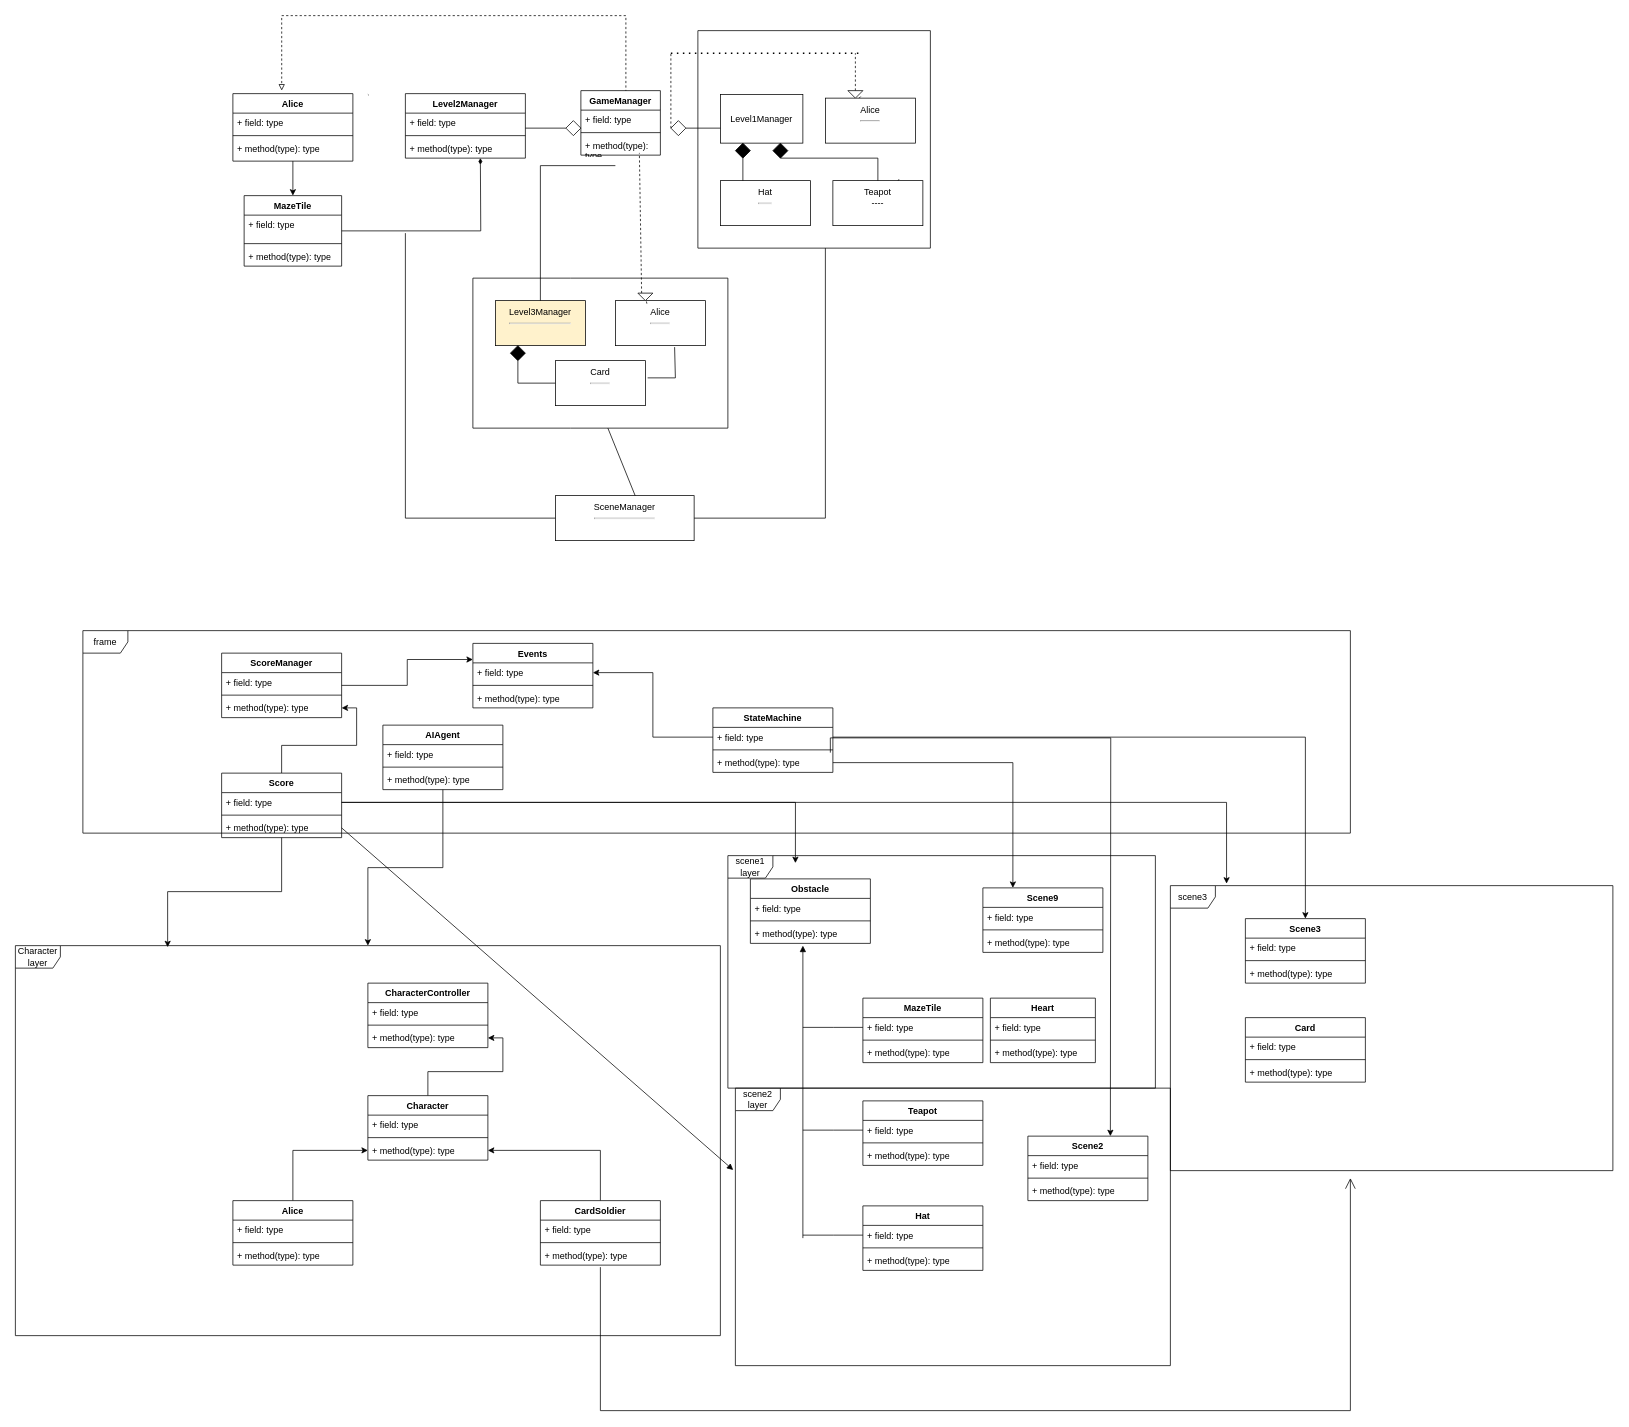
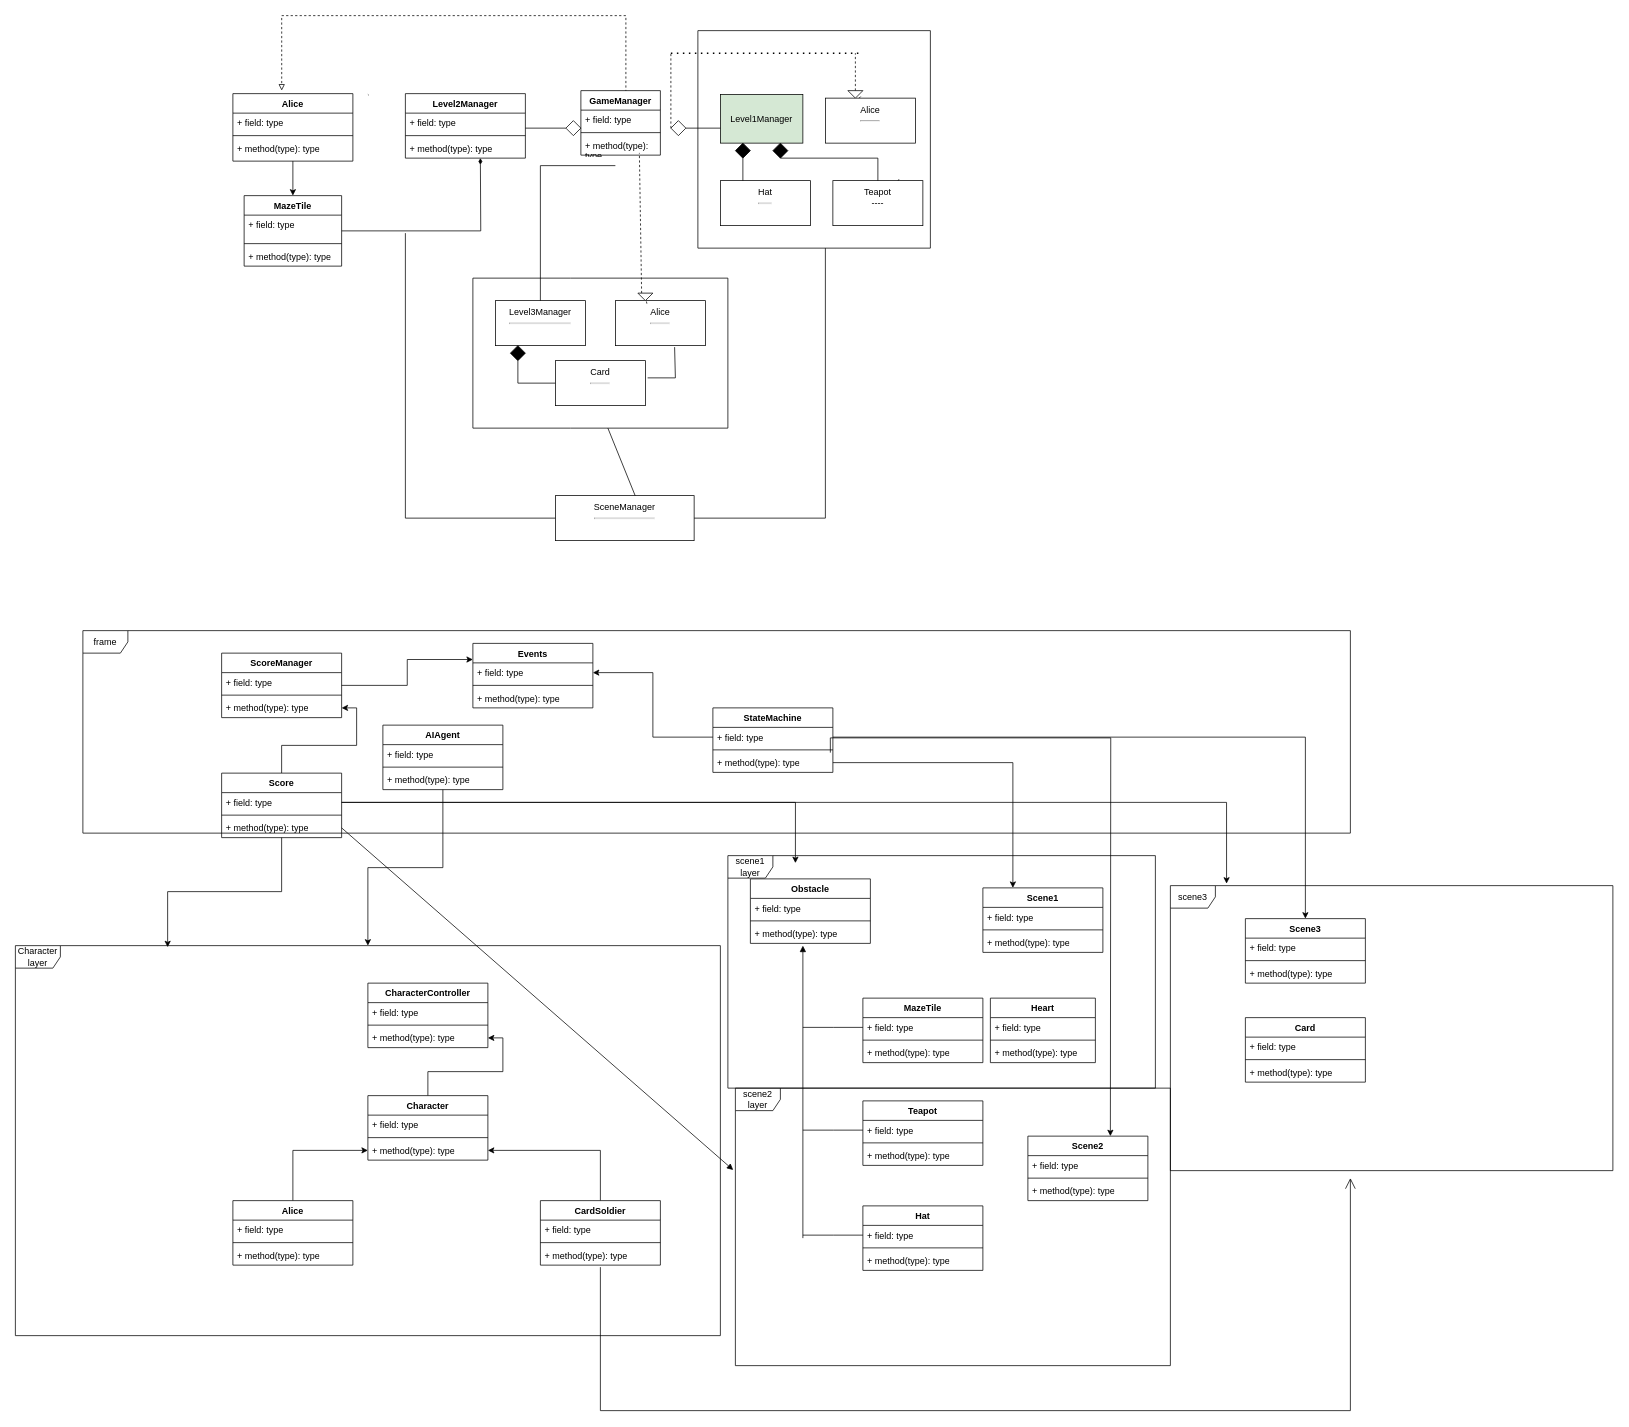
(762, 119) -> (762, 119)
(540, 323) -> (540, 323)
(1043, 898) -> (1043, 898)
